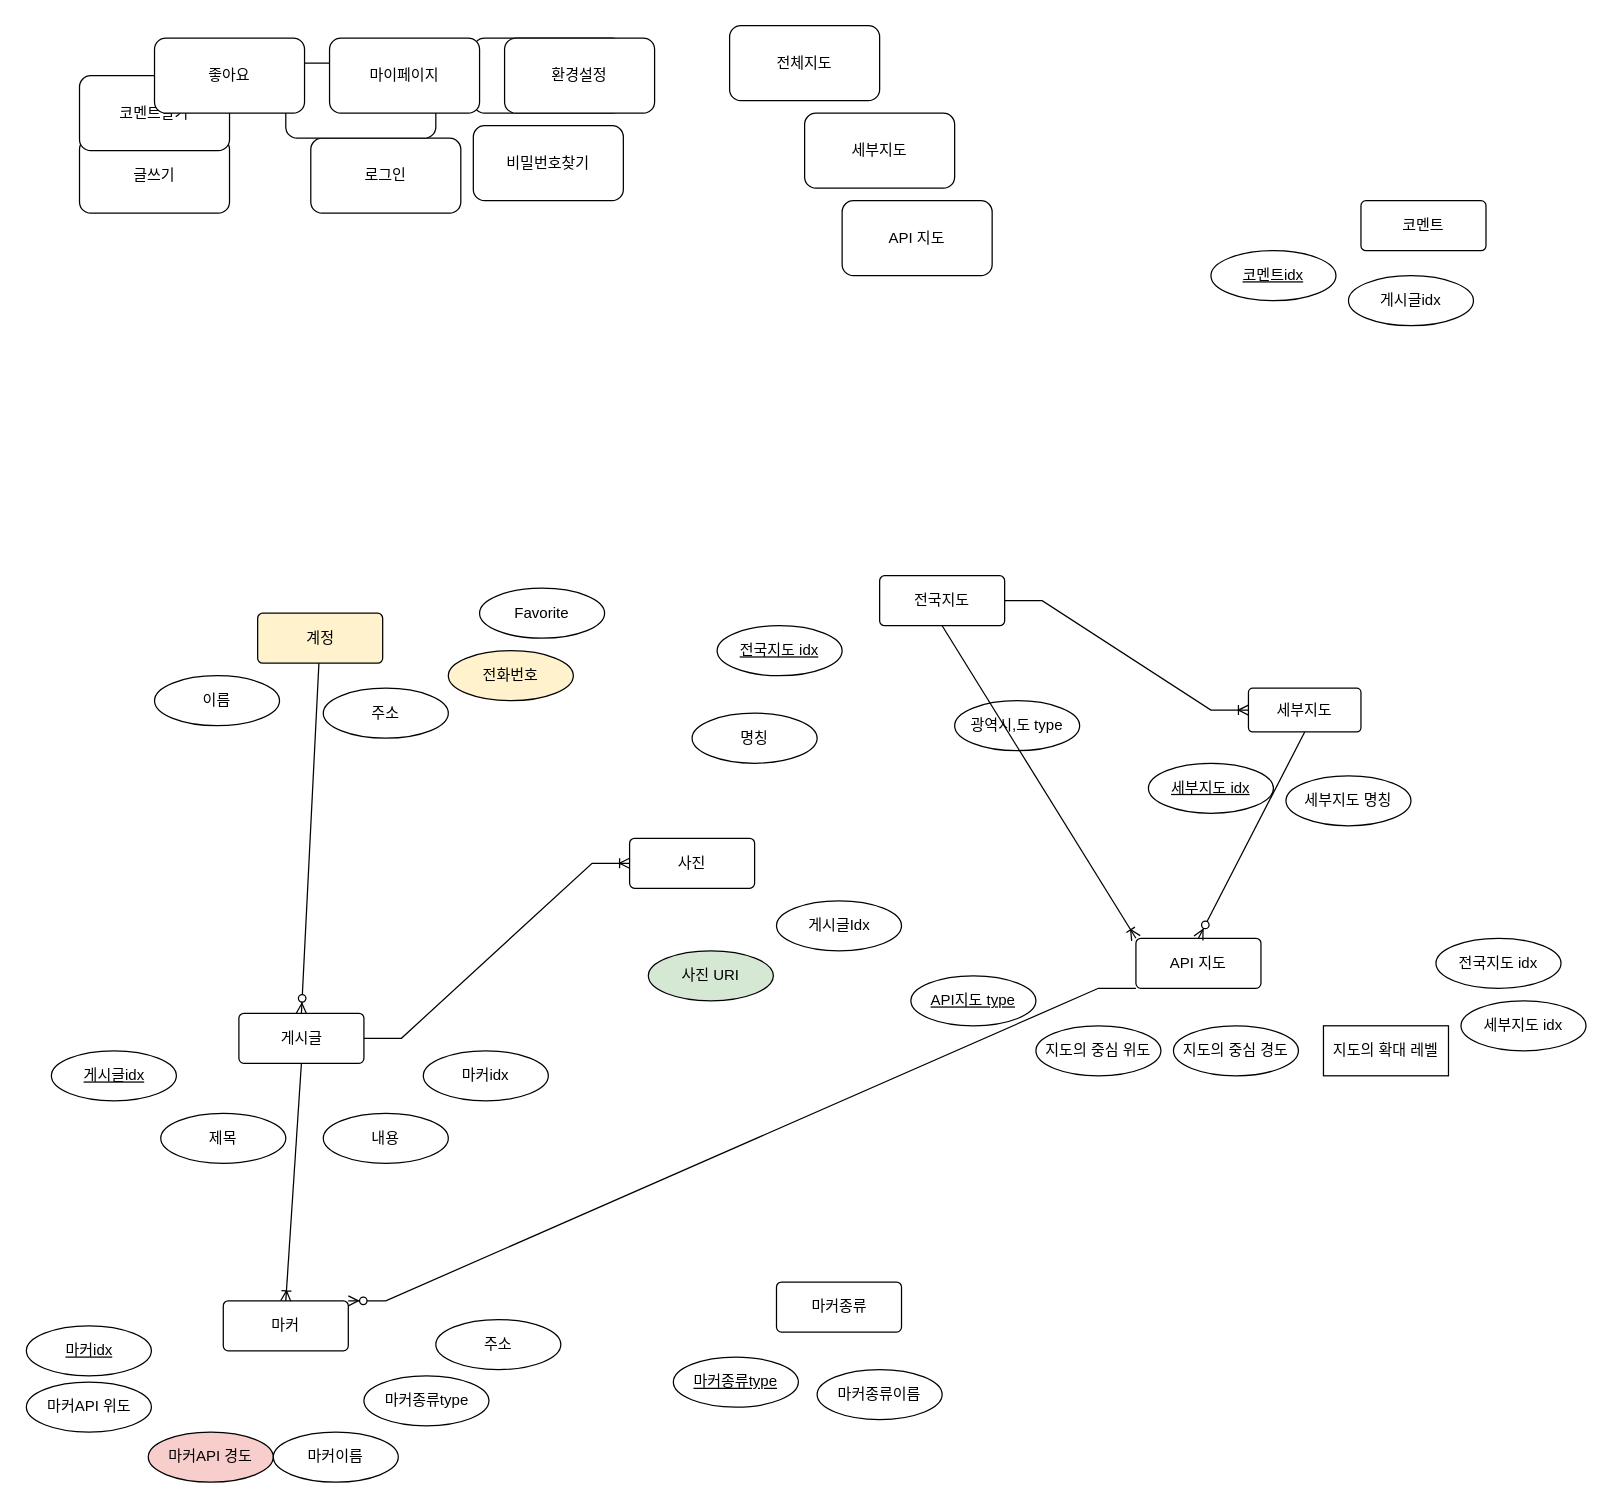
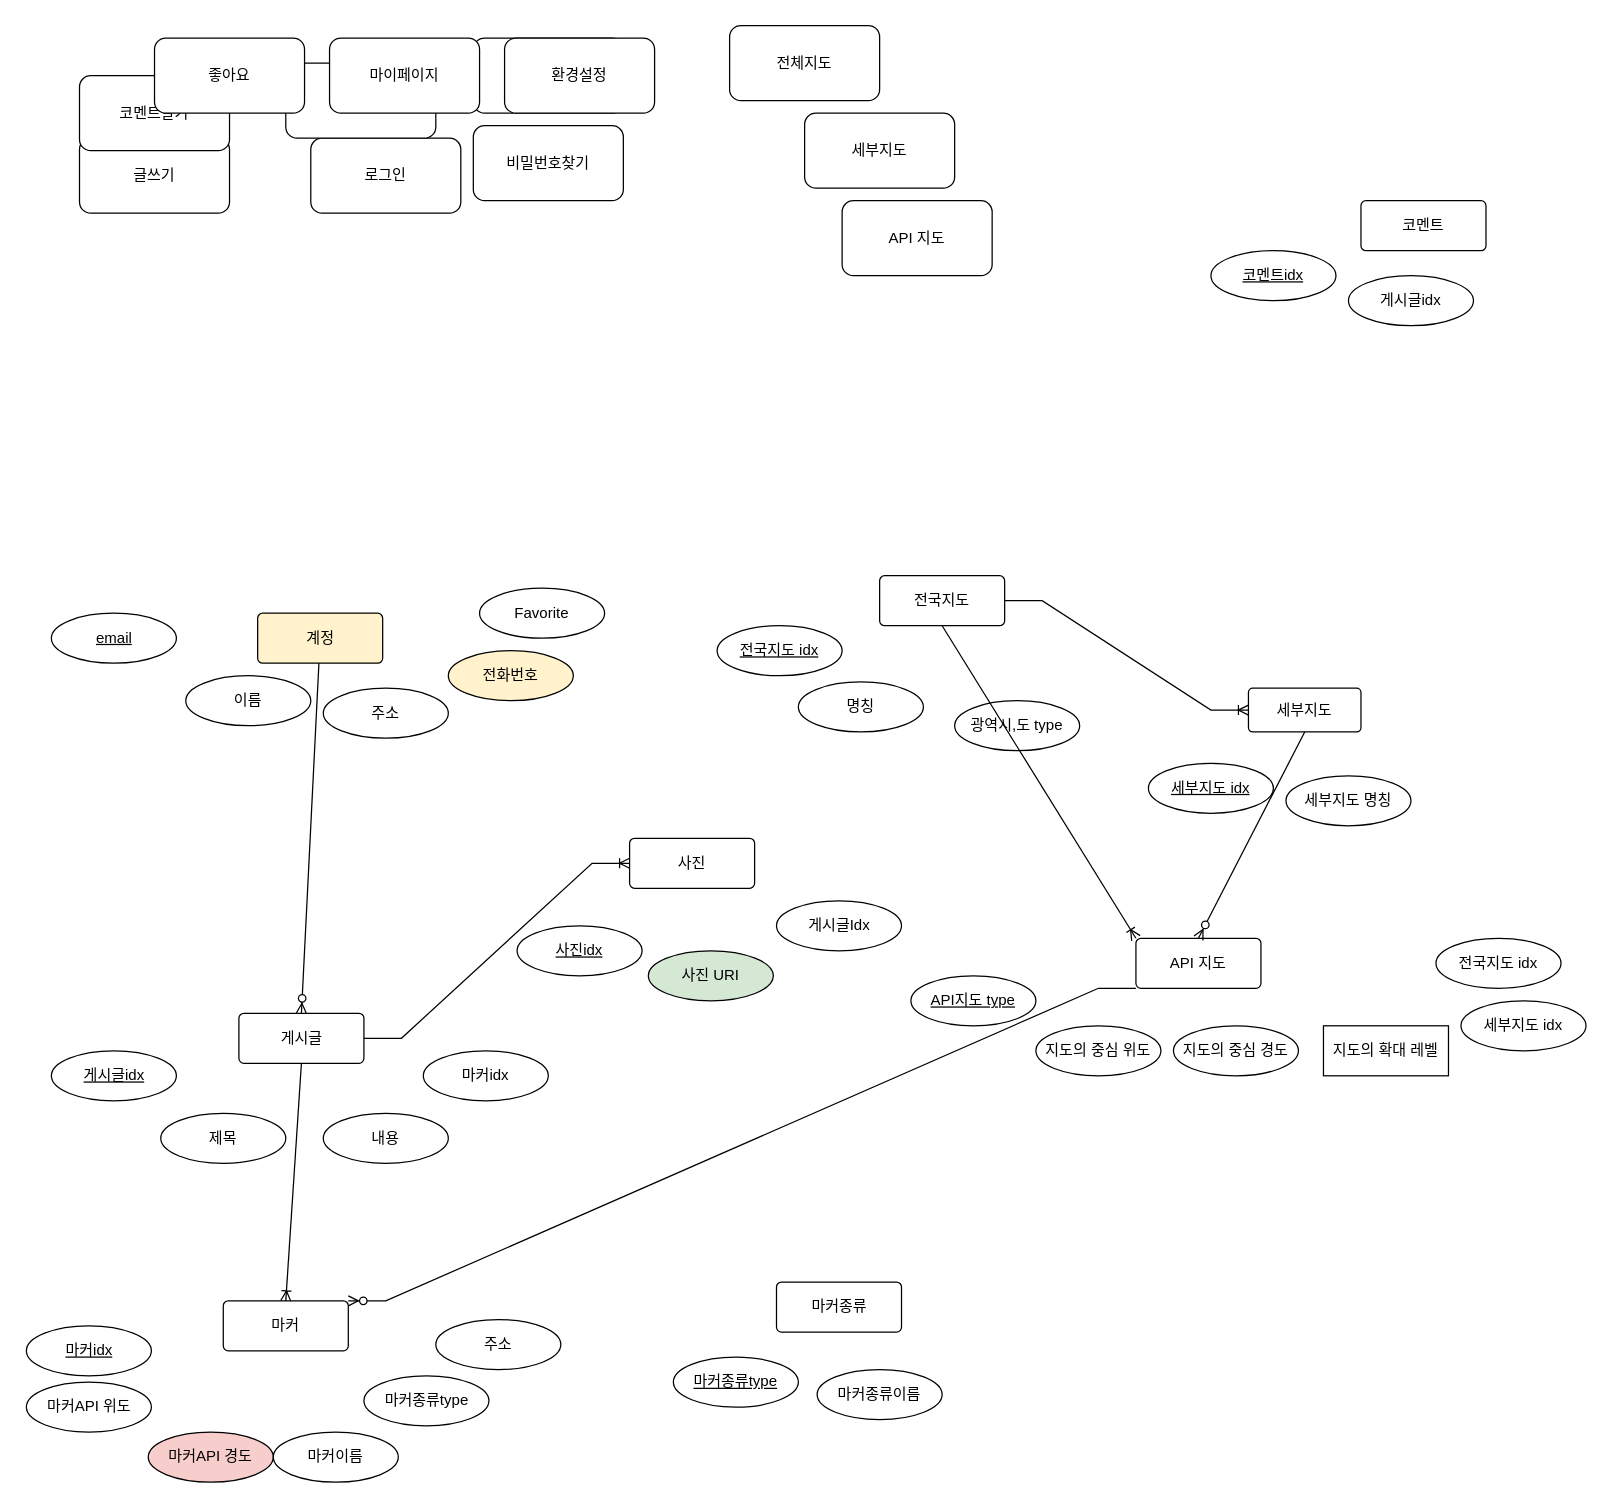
none -> (114, 638)
(217, 701) -> (248, 701)
(754, 738) -> (861, 707)
none -> (579, 951)
